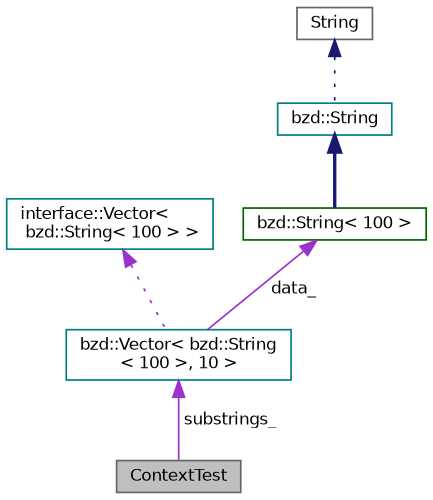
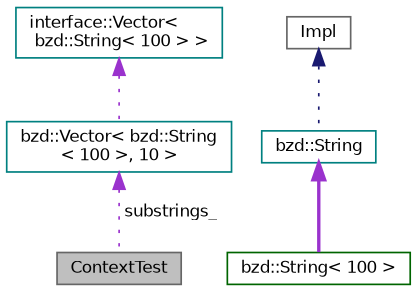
(335, 23) -> (319, 33)
(335, 180) -> (319, 216)
(255, 290) -> none
(179, 429) -> (119, 221)
